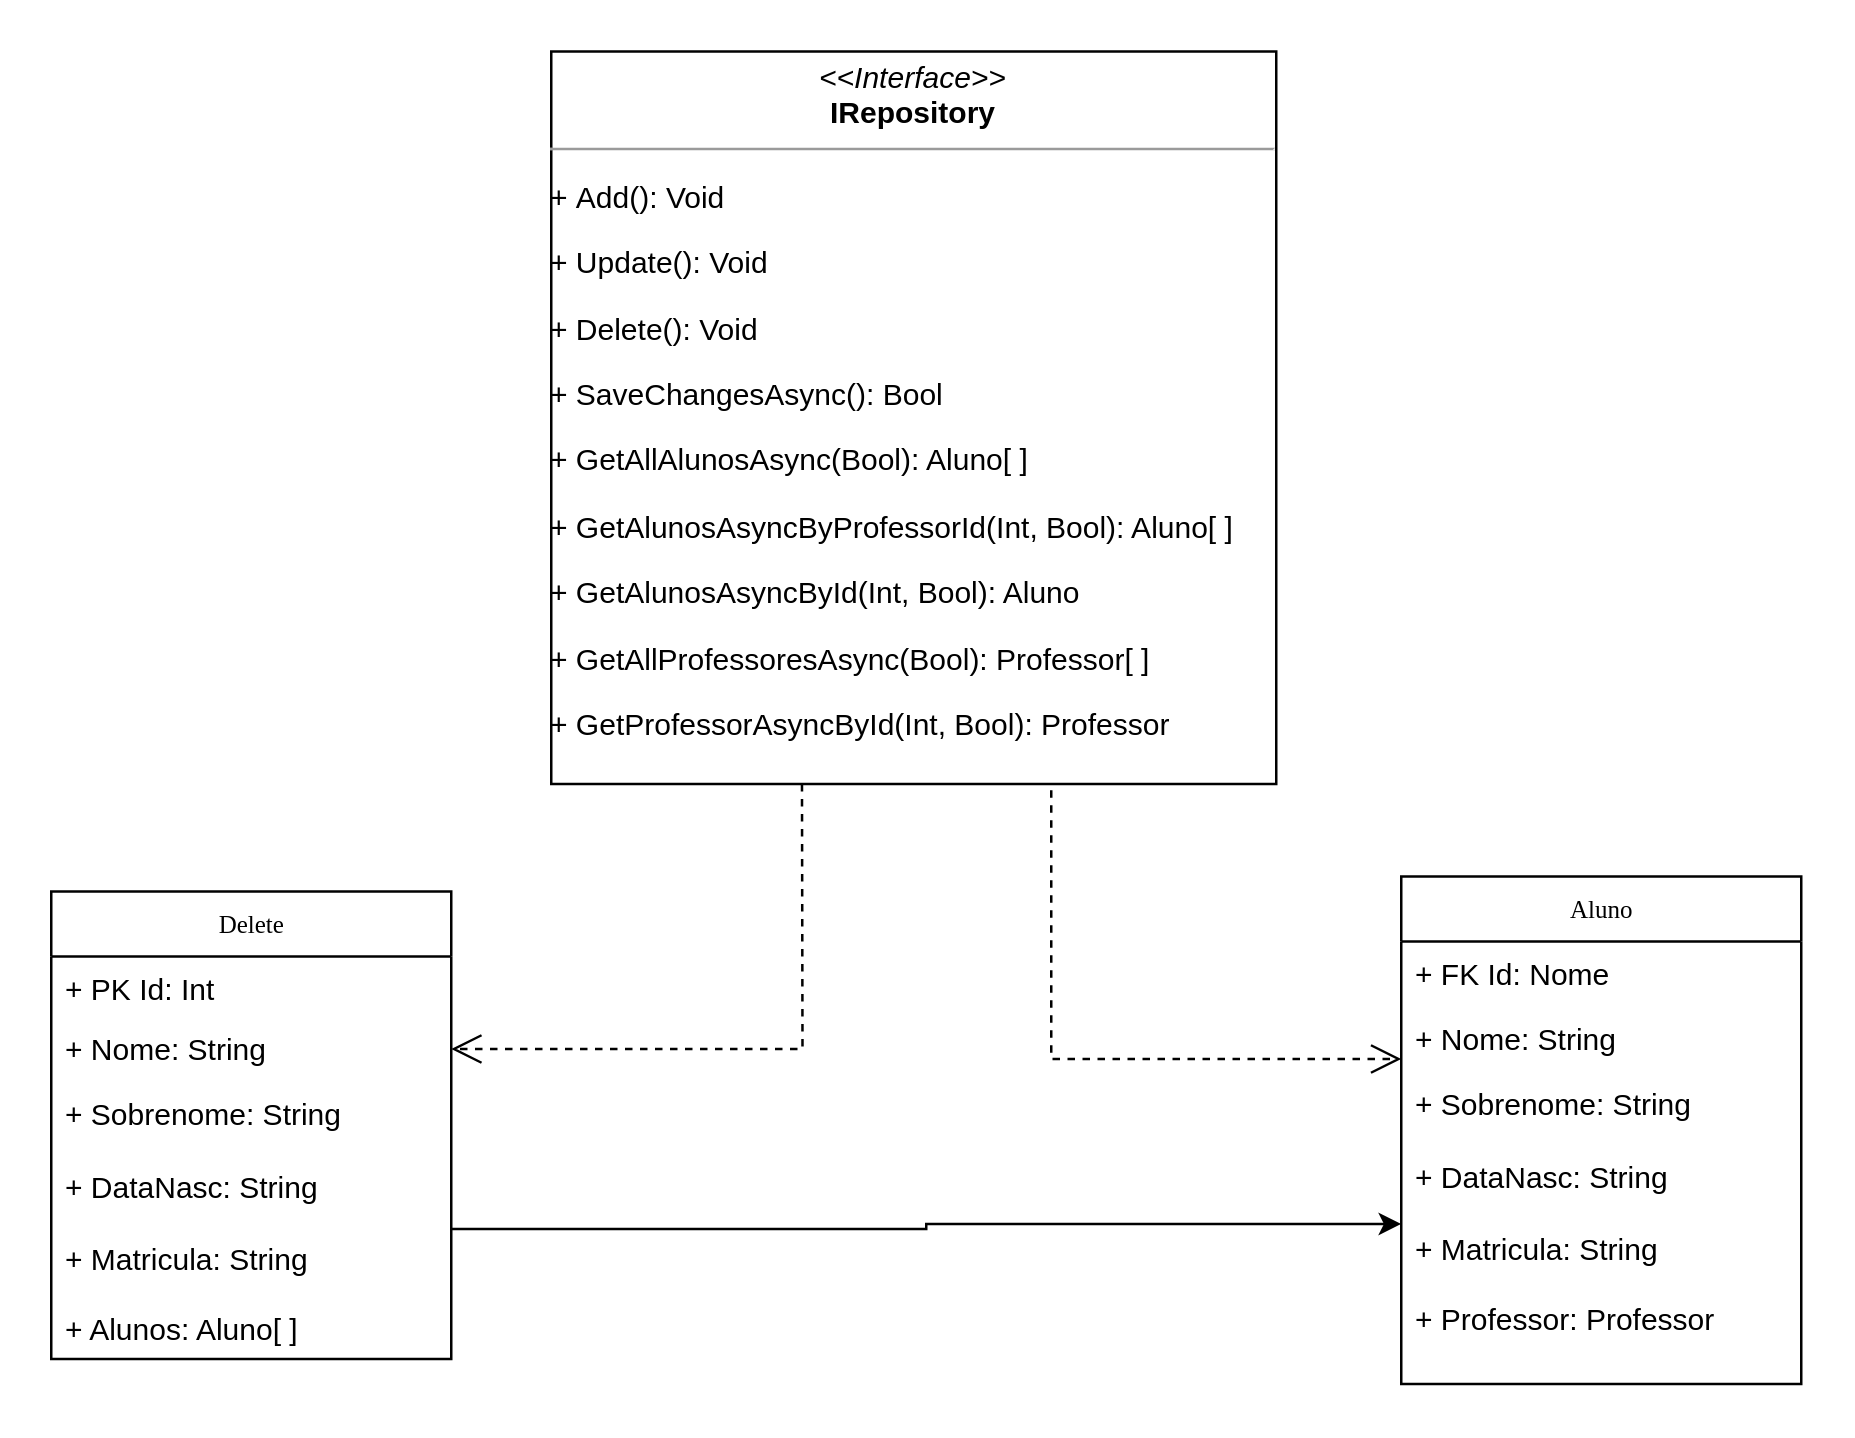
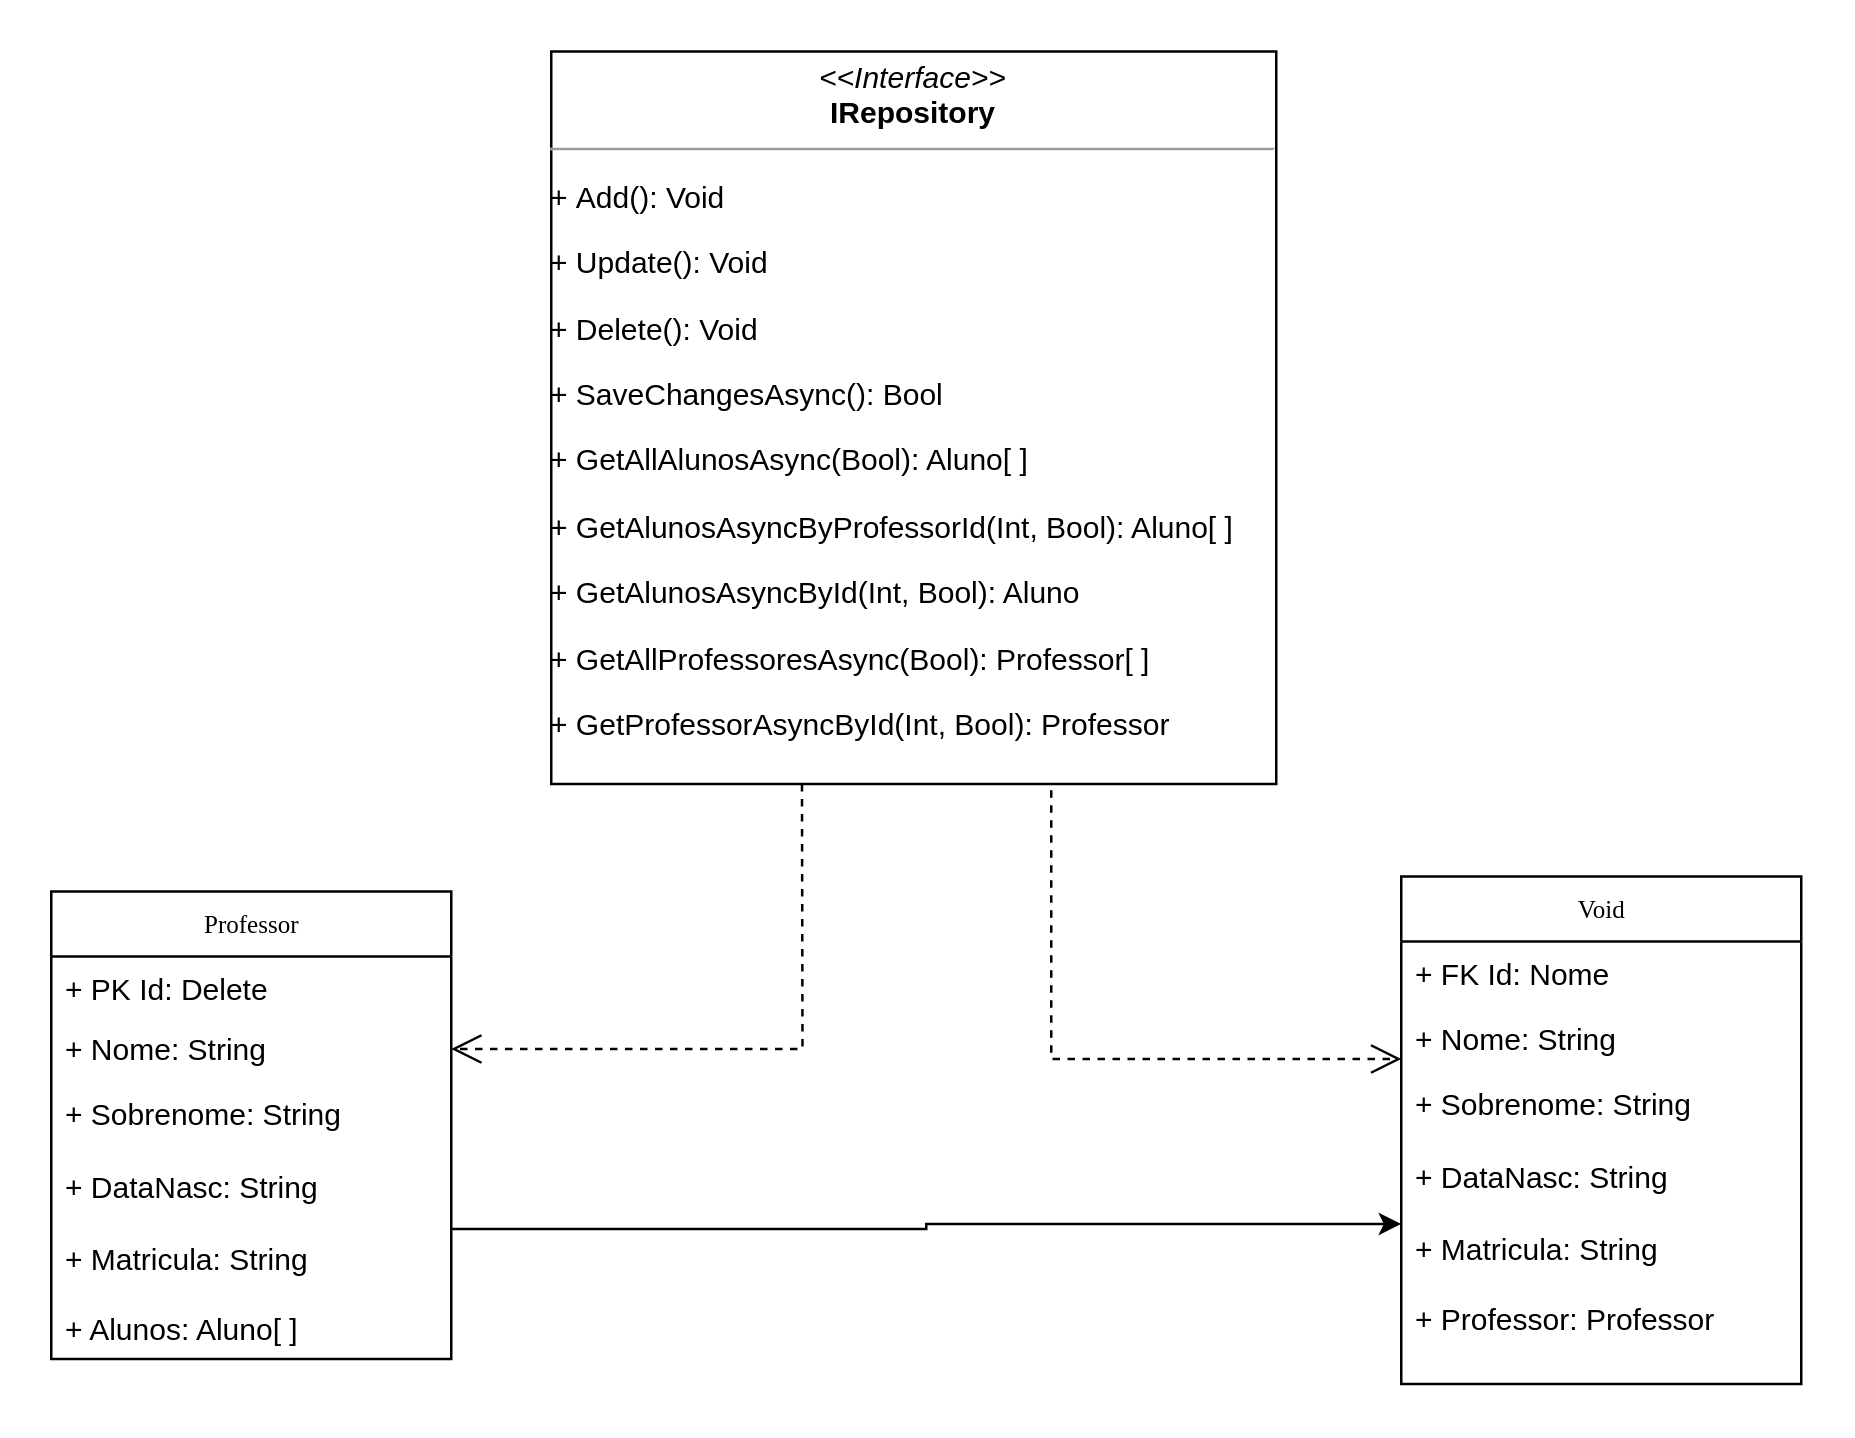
(1603, 909) -> (1603, 909)
(253, 924) -> (253, 924)
(151, 992) -> (173, 992)
